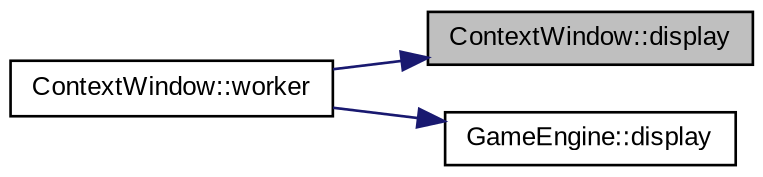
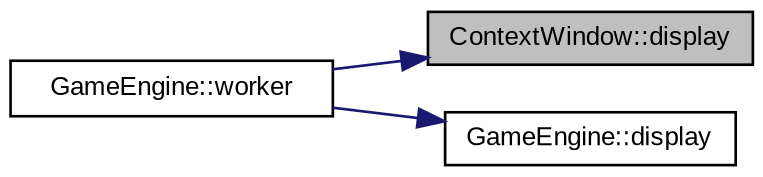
(172, 88) -> (172, 88)
